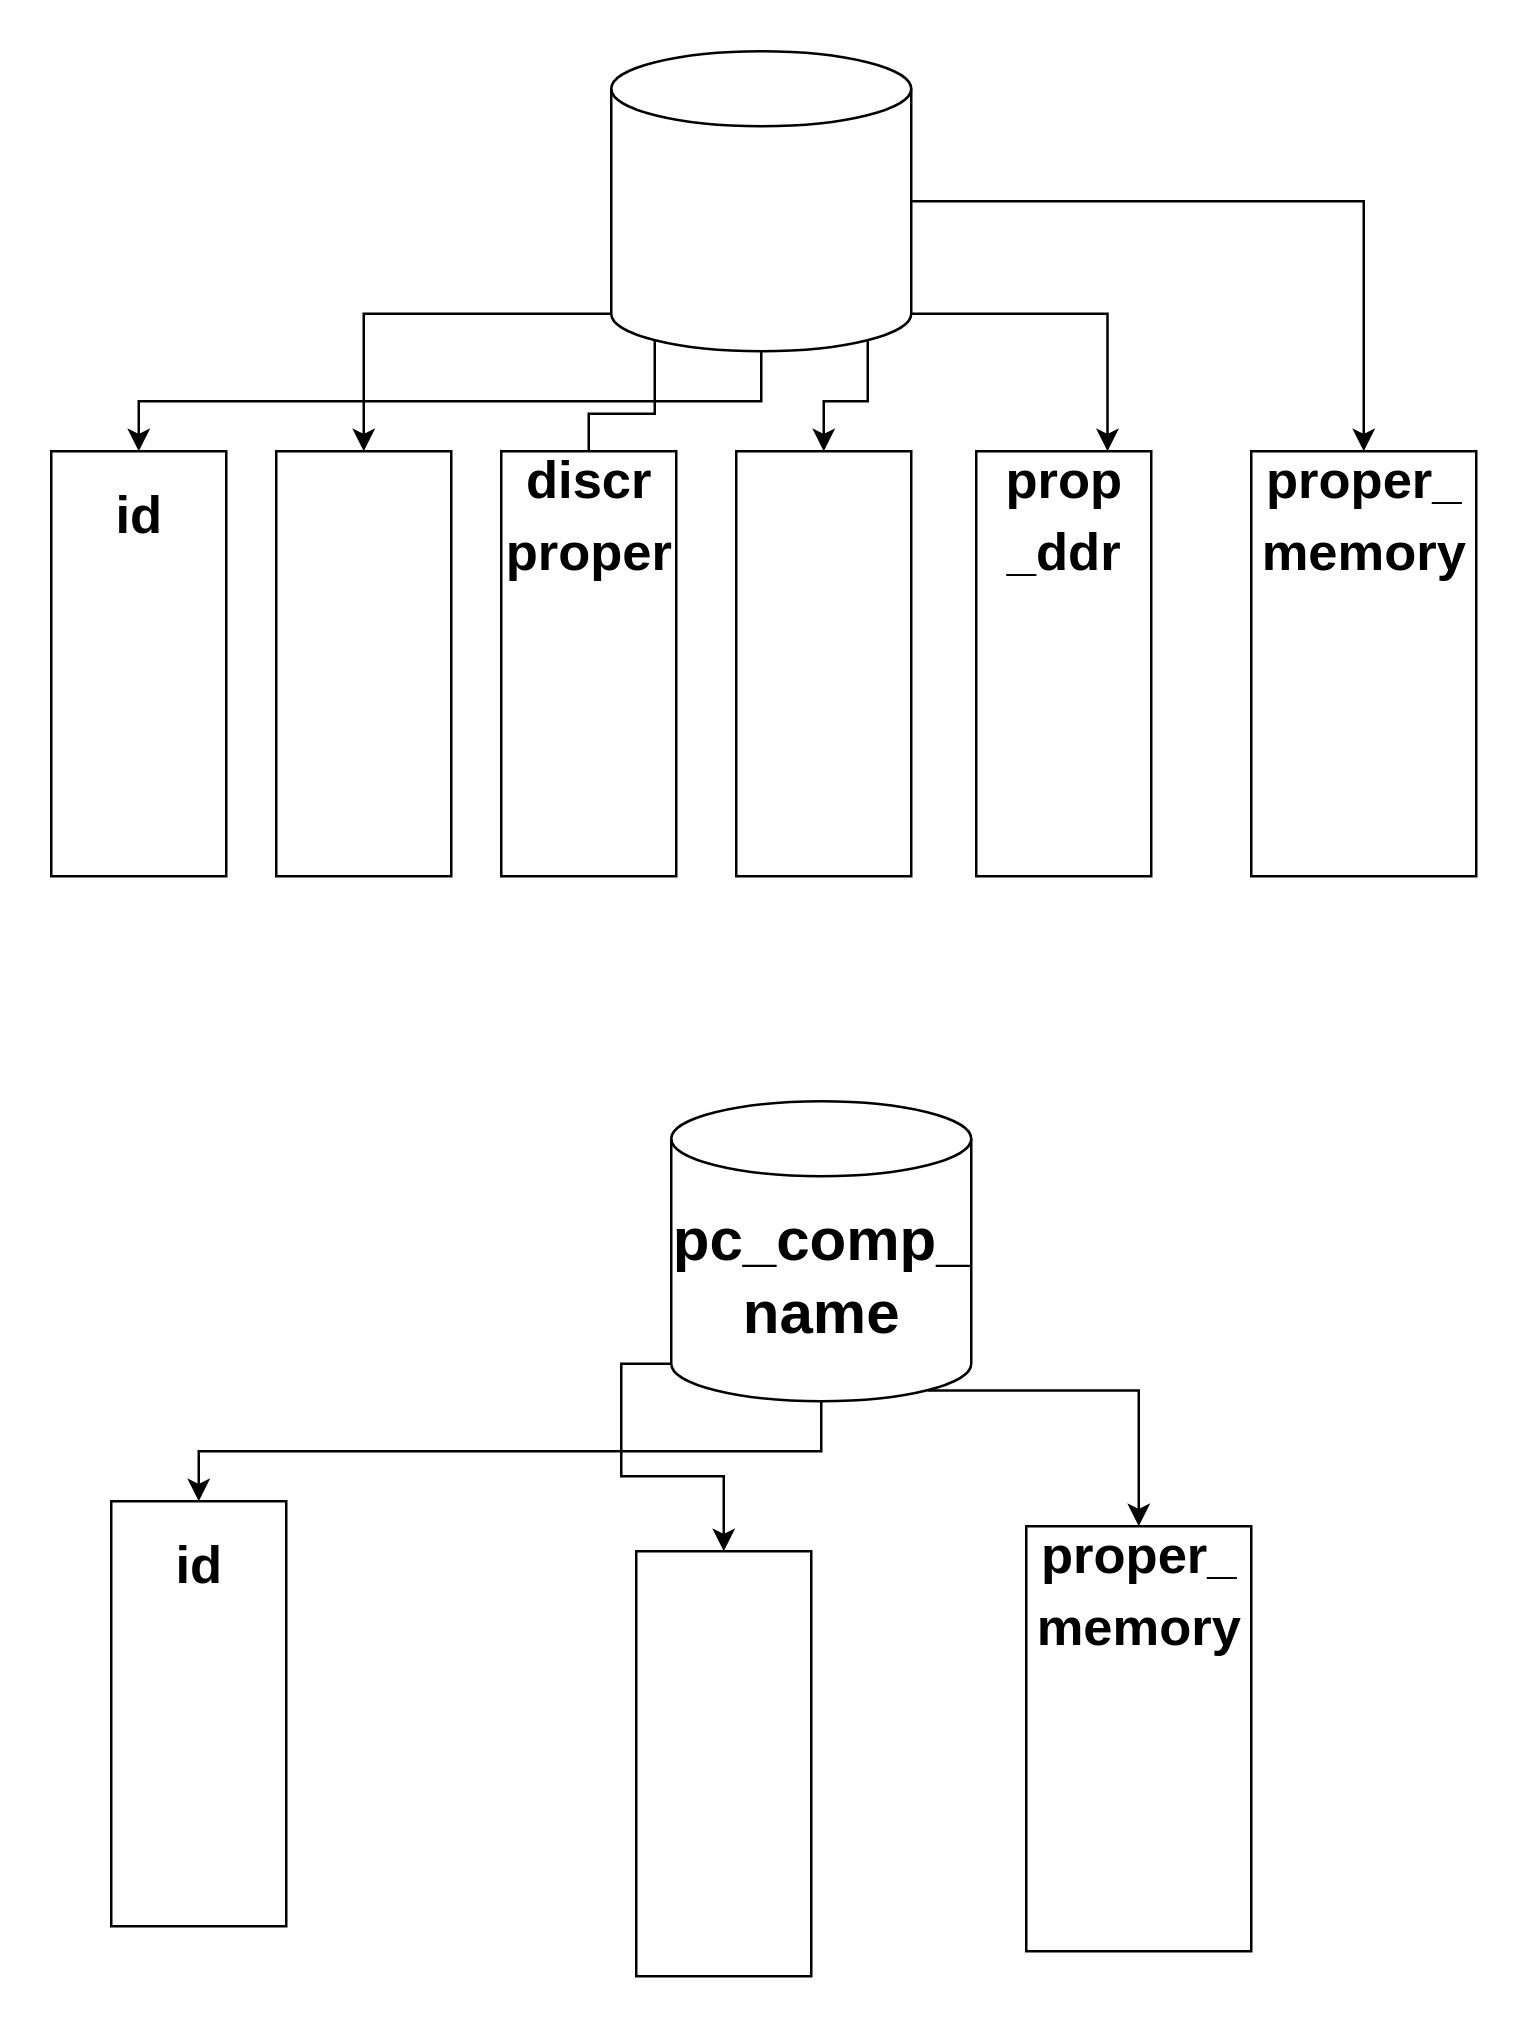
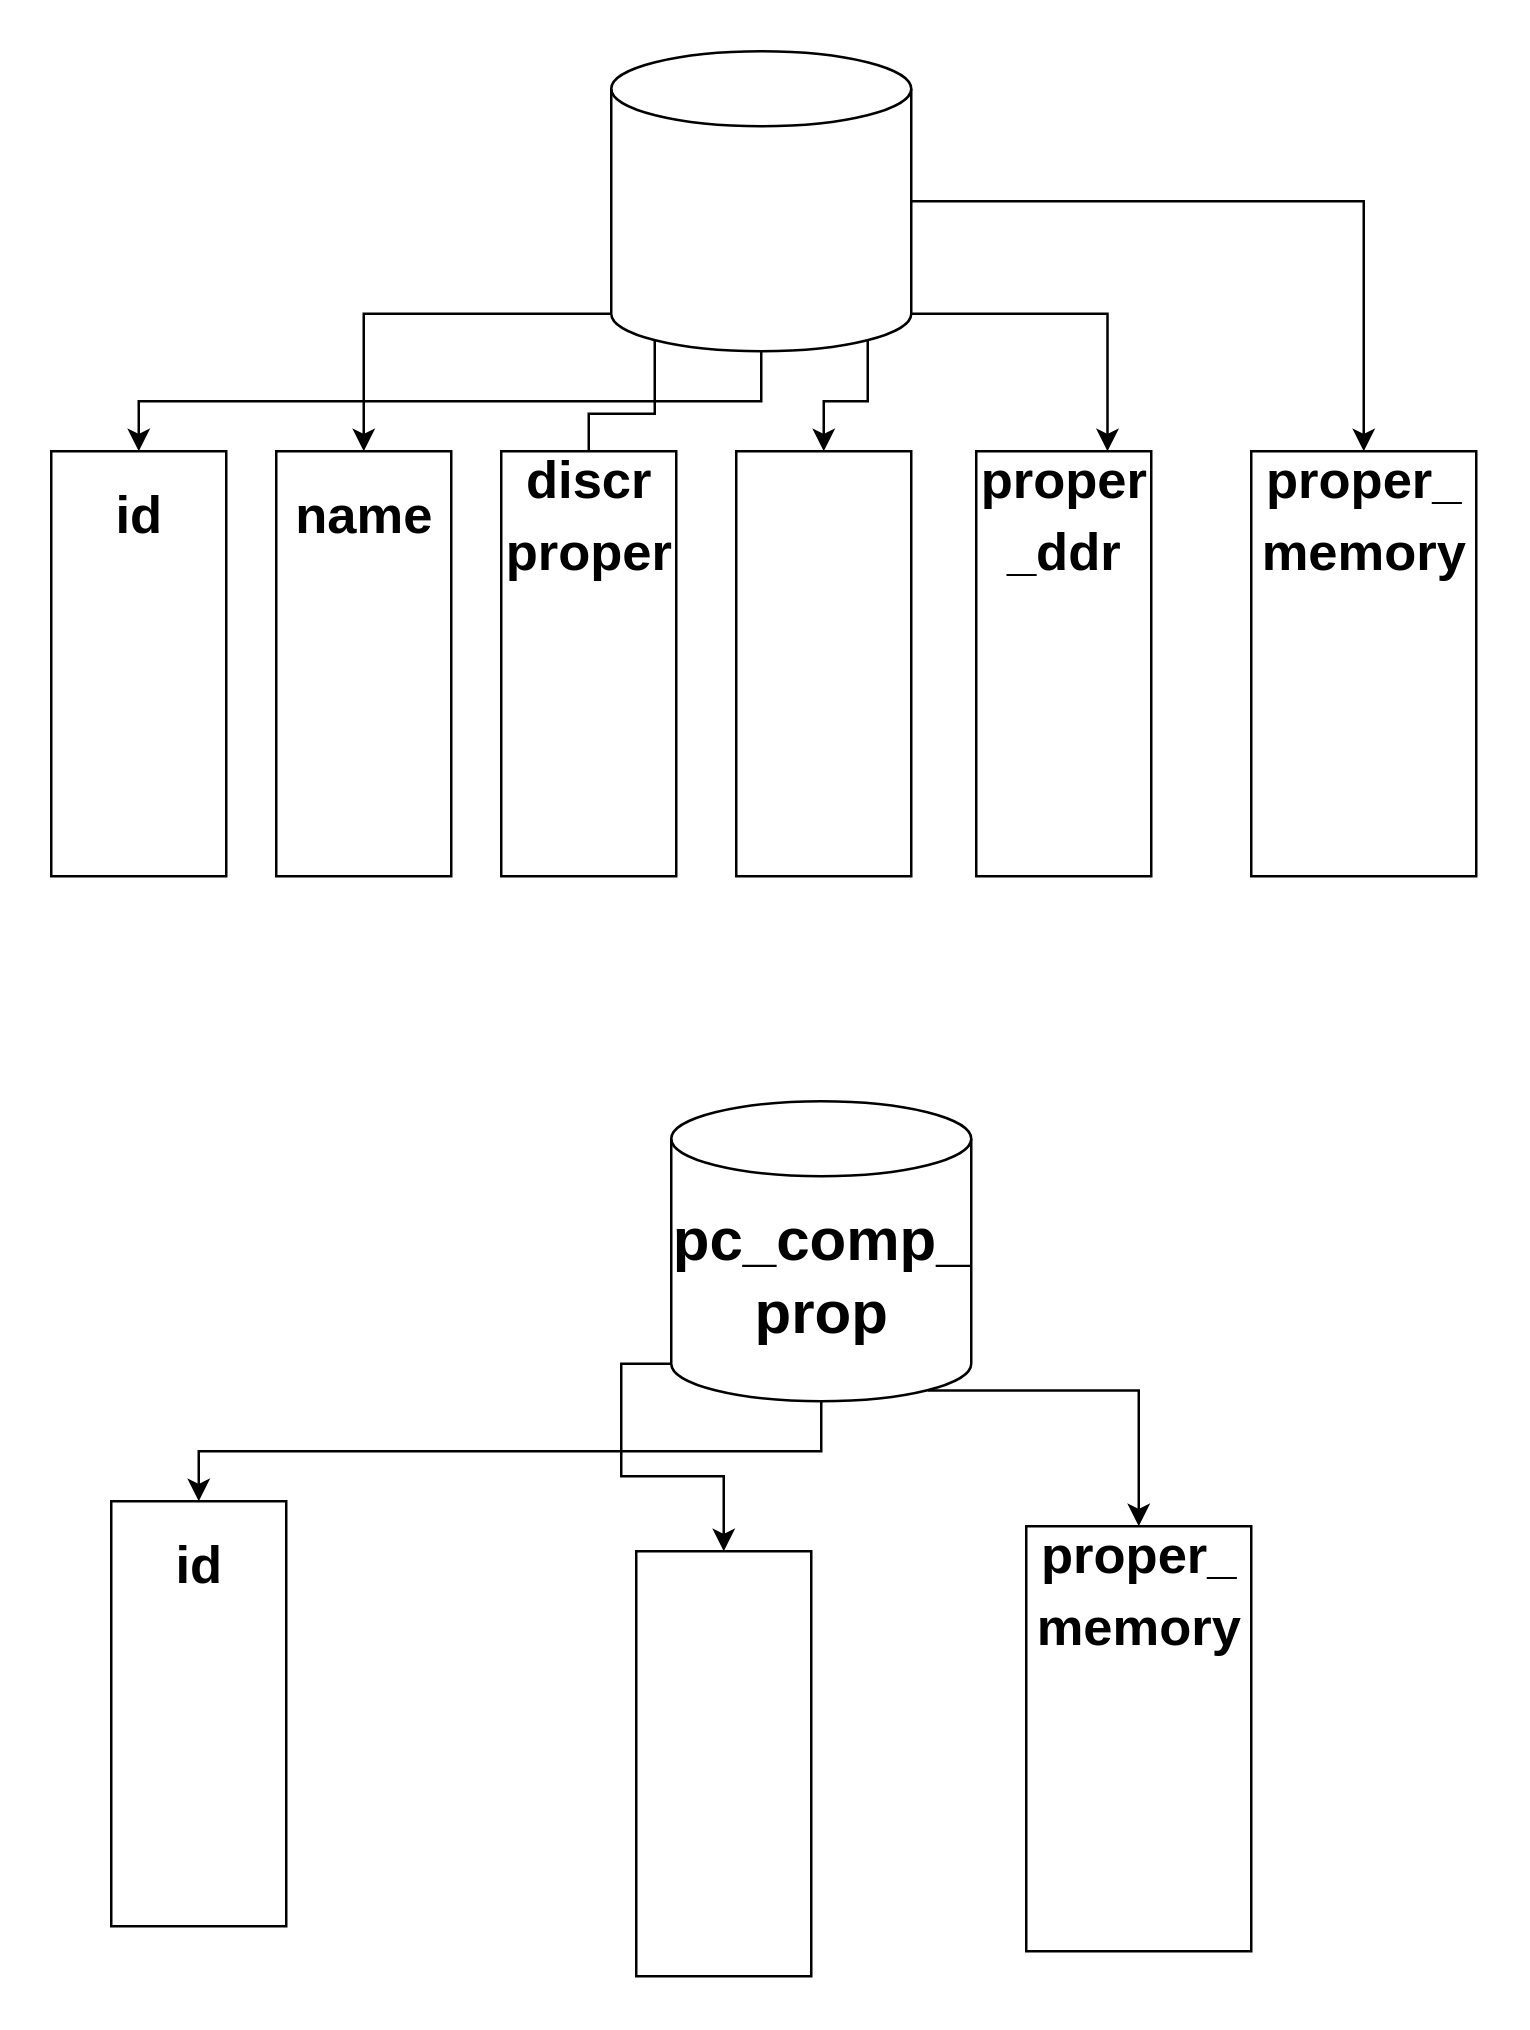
none -> (364, 514)
(1065, 514) -> (1065, 514)
(823, 1276) -> (823, 1276)
